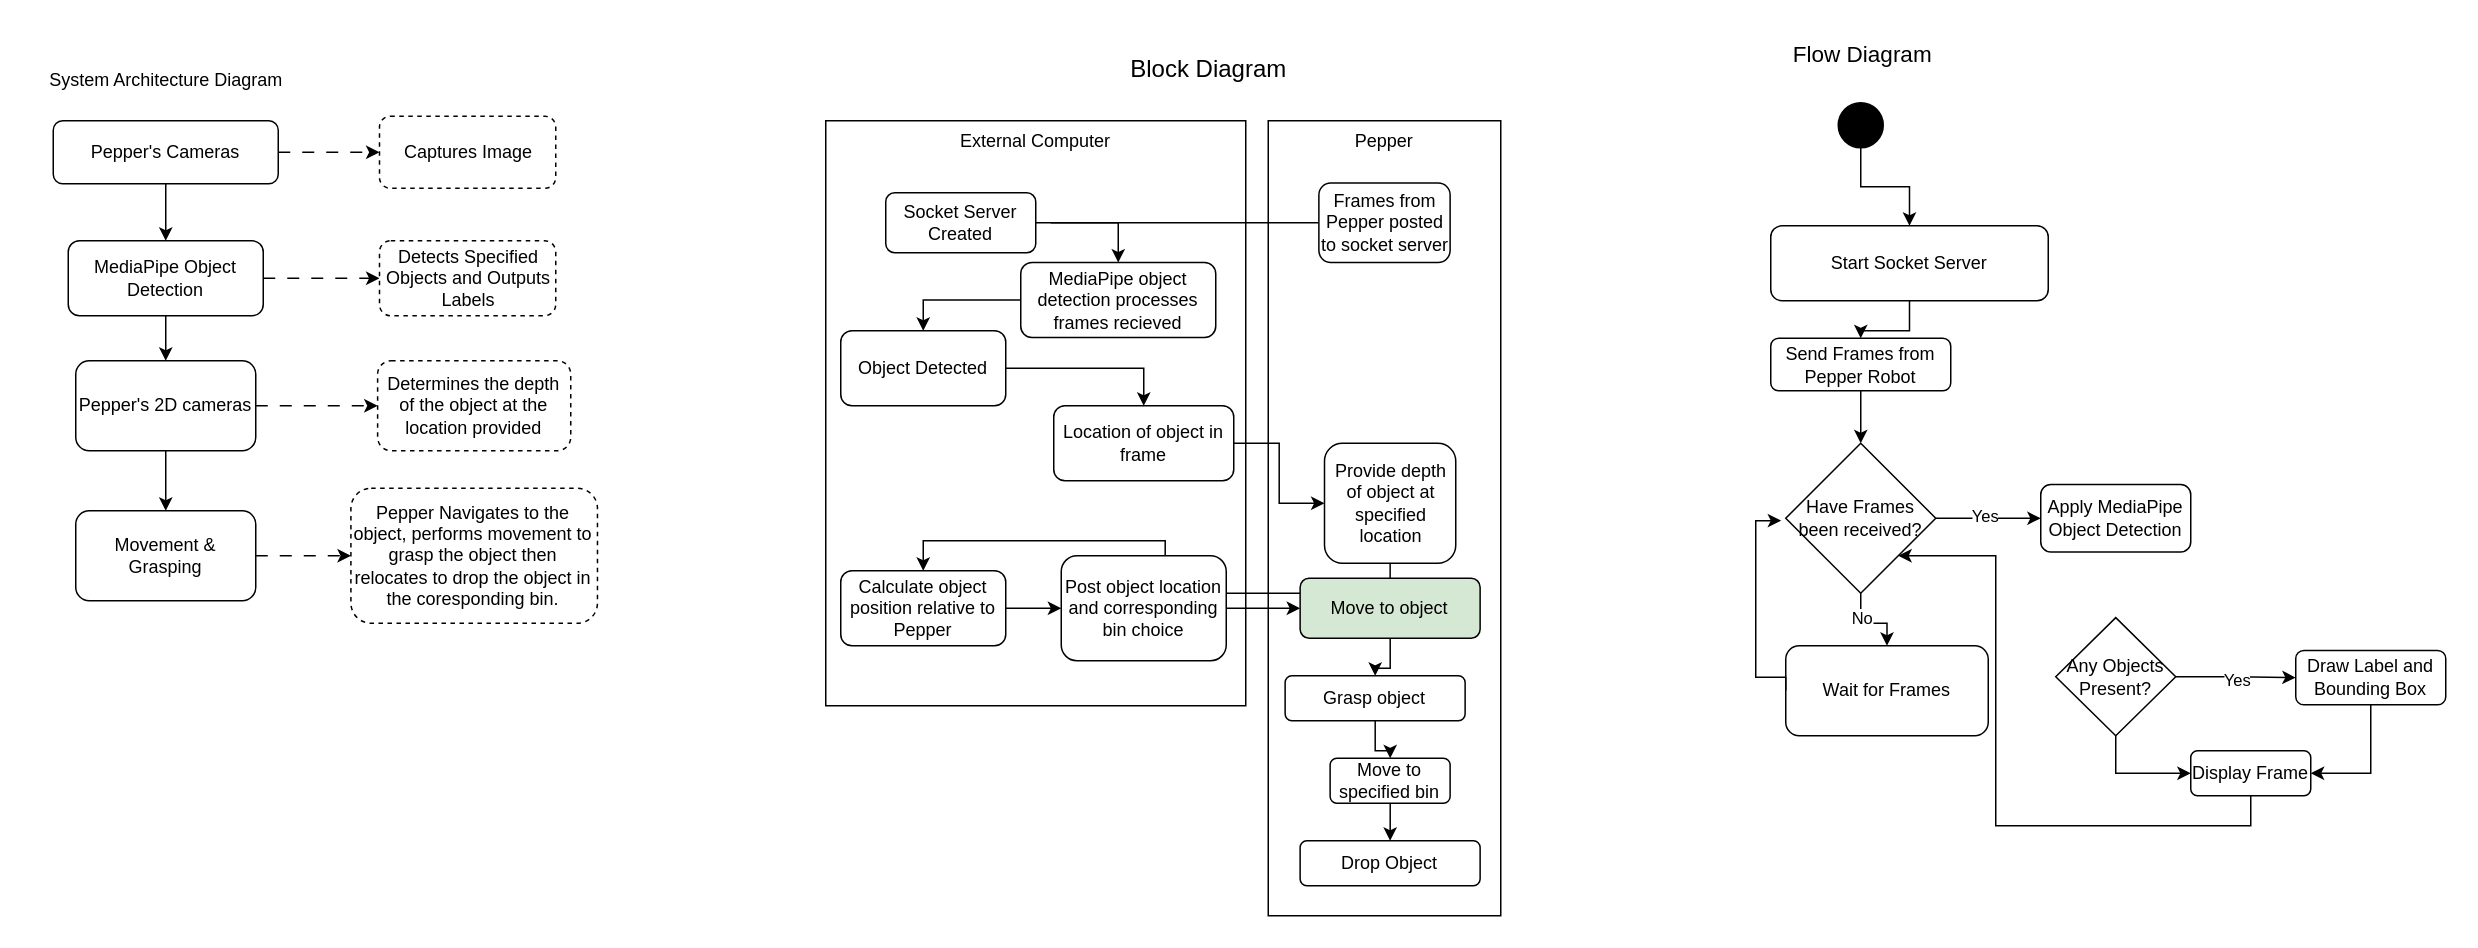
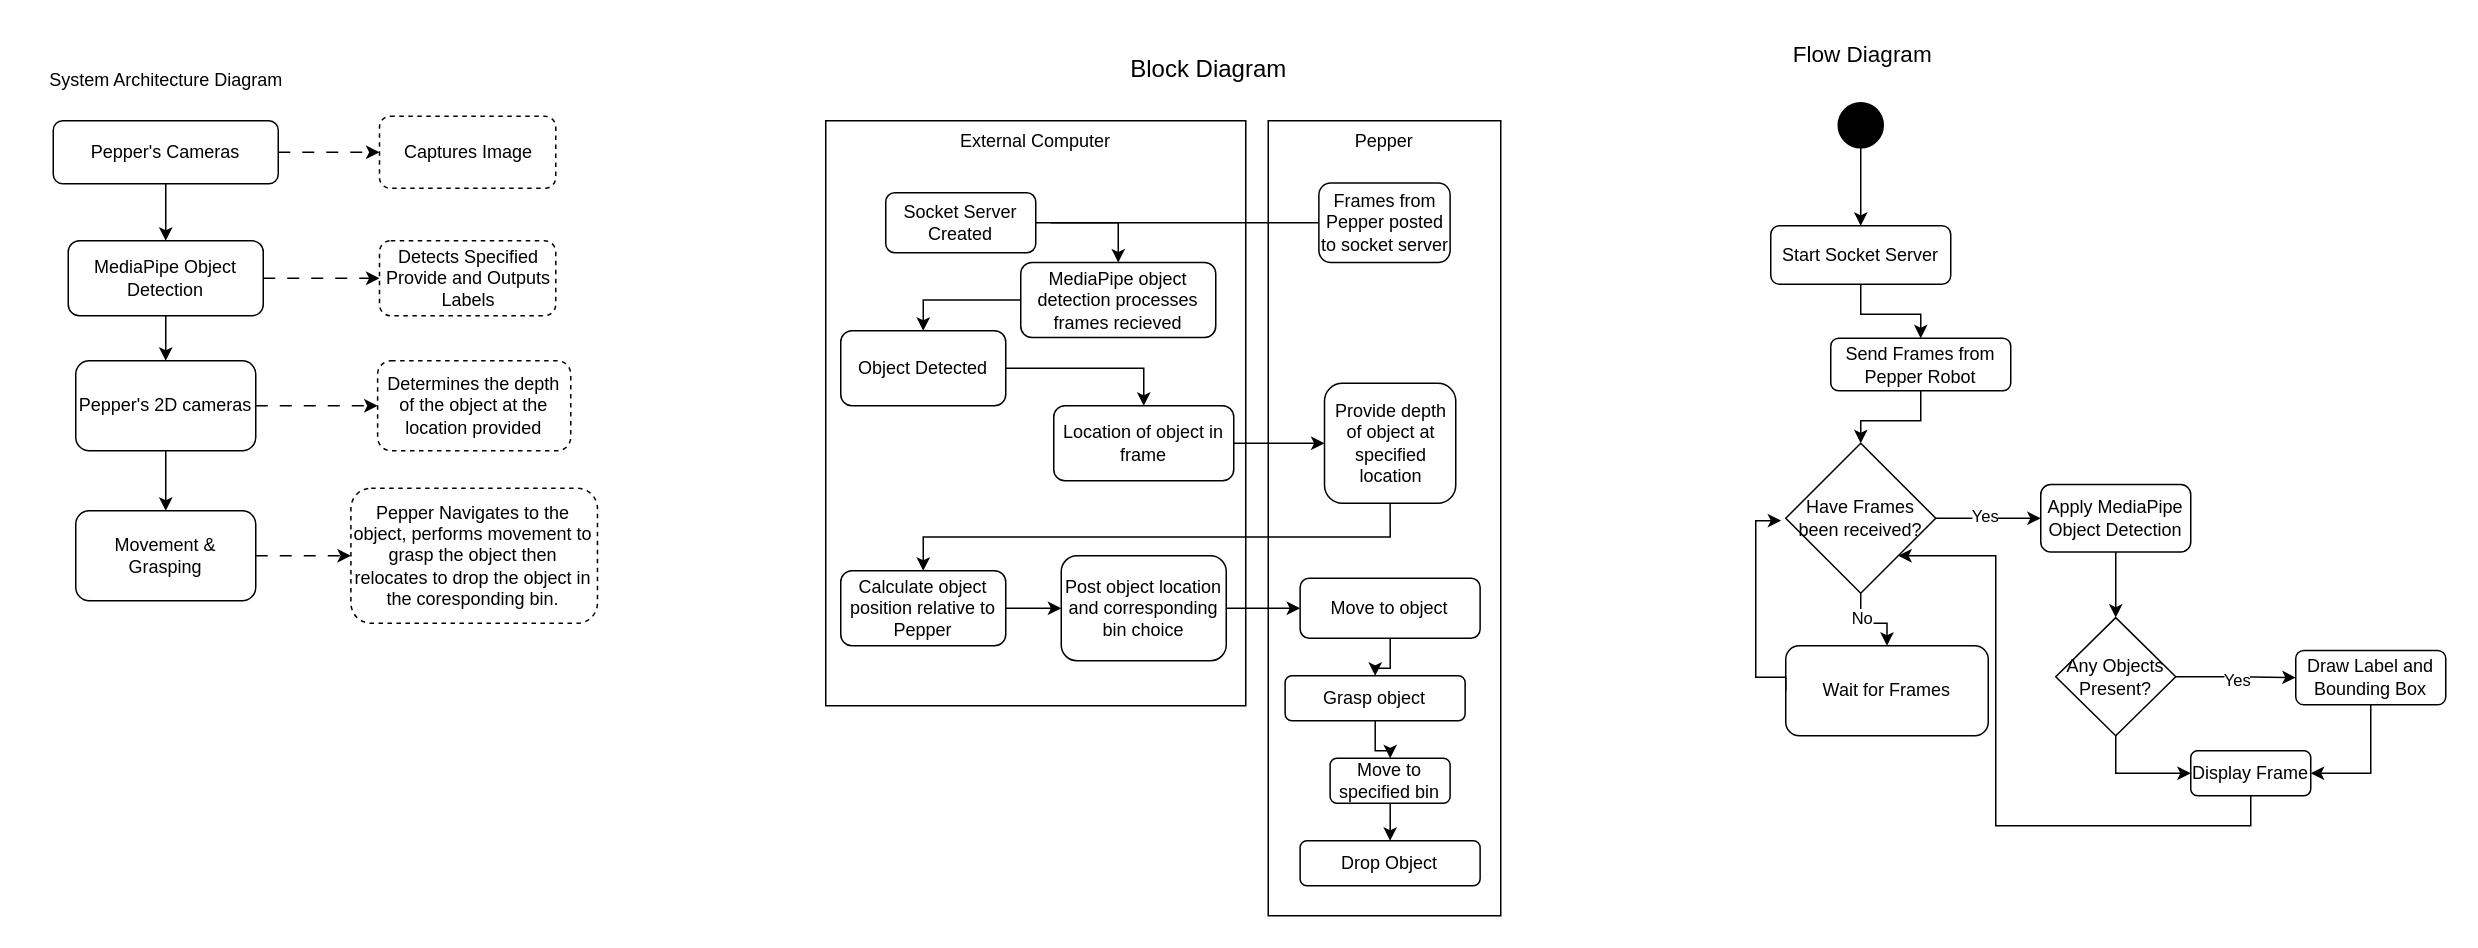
(1910, 263) -> (1861, 255)
(469, 278) -> (469, 278)
(1861, 365) -> (1921, 365)
(1390, 503) -> (1390, 443)
none -> (2116, 580)
(1390, 608) -> (1390, 608)
